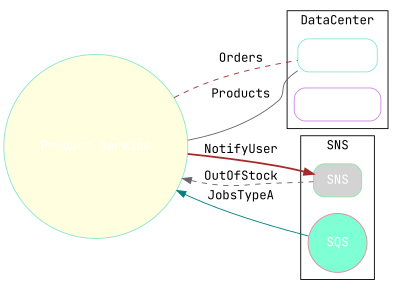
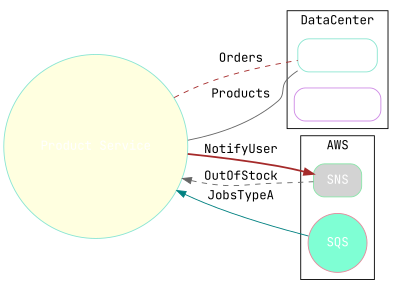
(338, 146) -> (338, 146)
